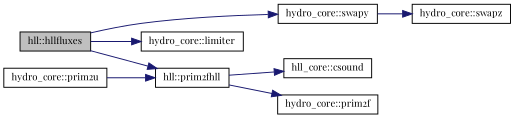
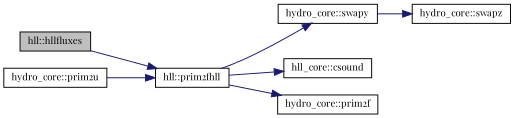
(179, 19) -> (263, 50)
(192, 42) -> none
